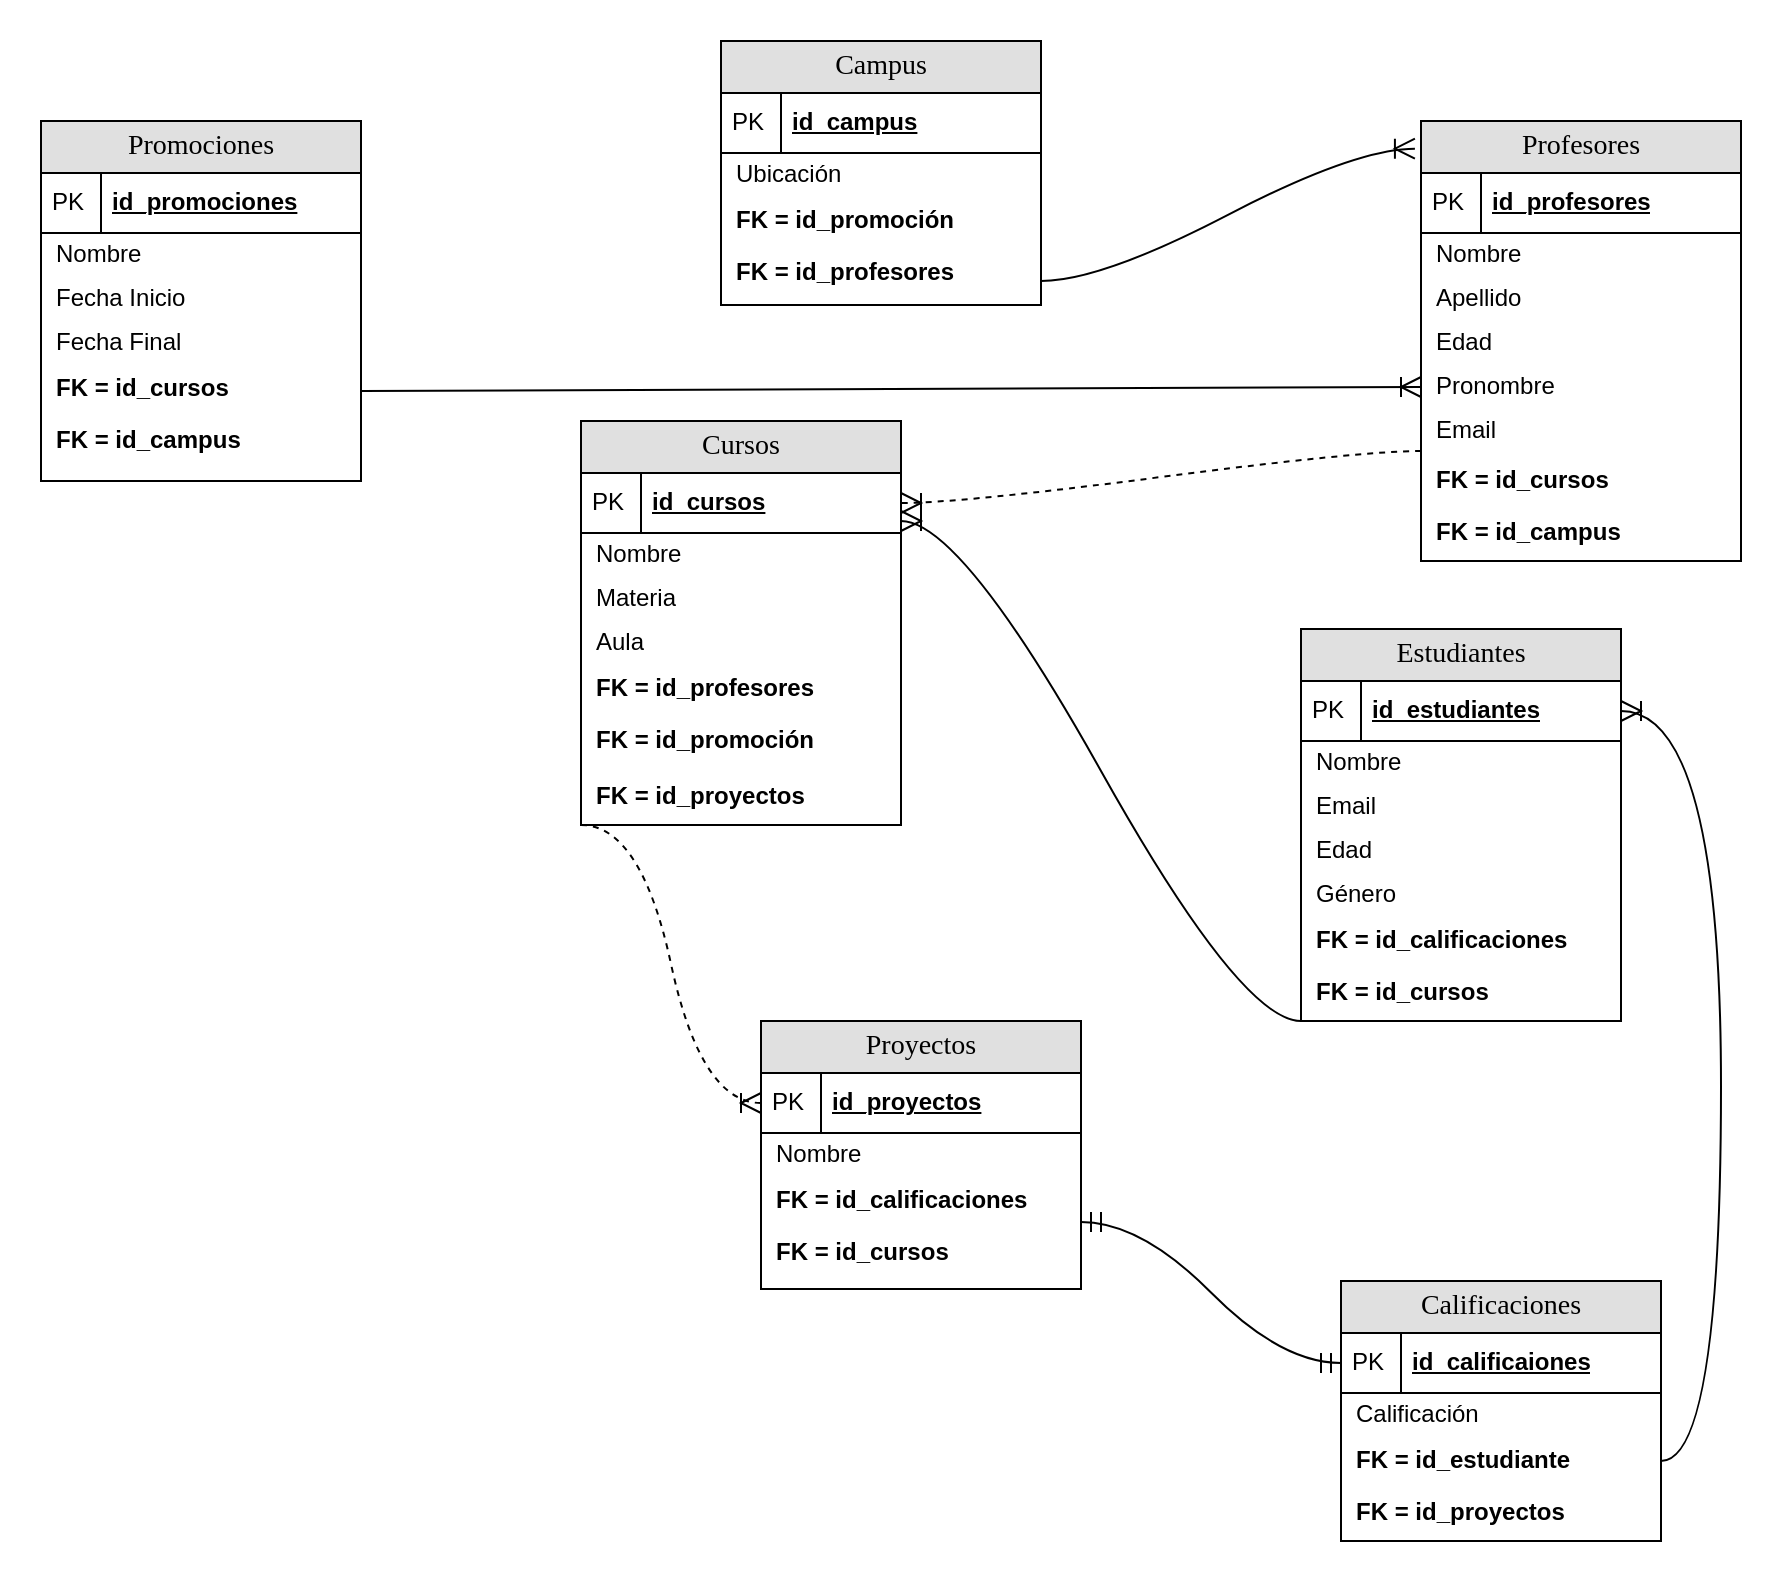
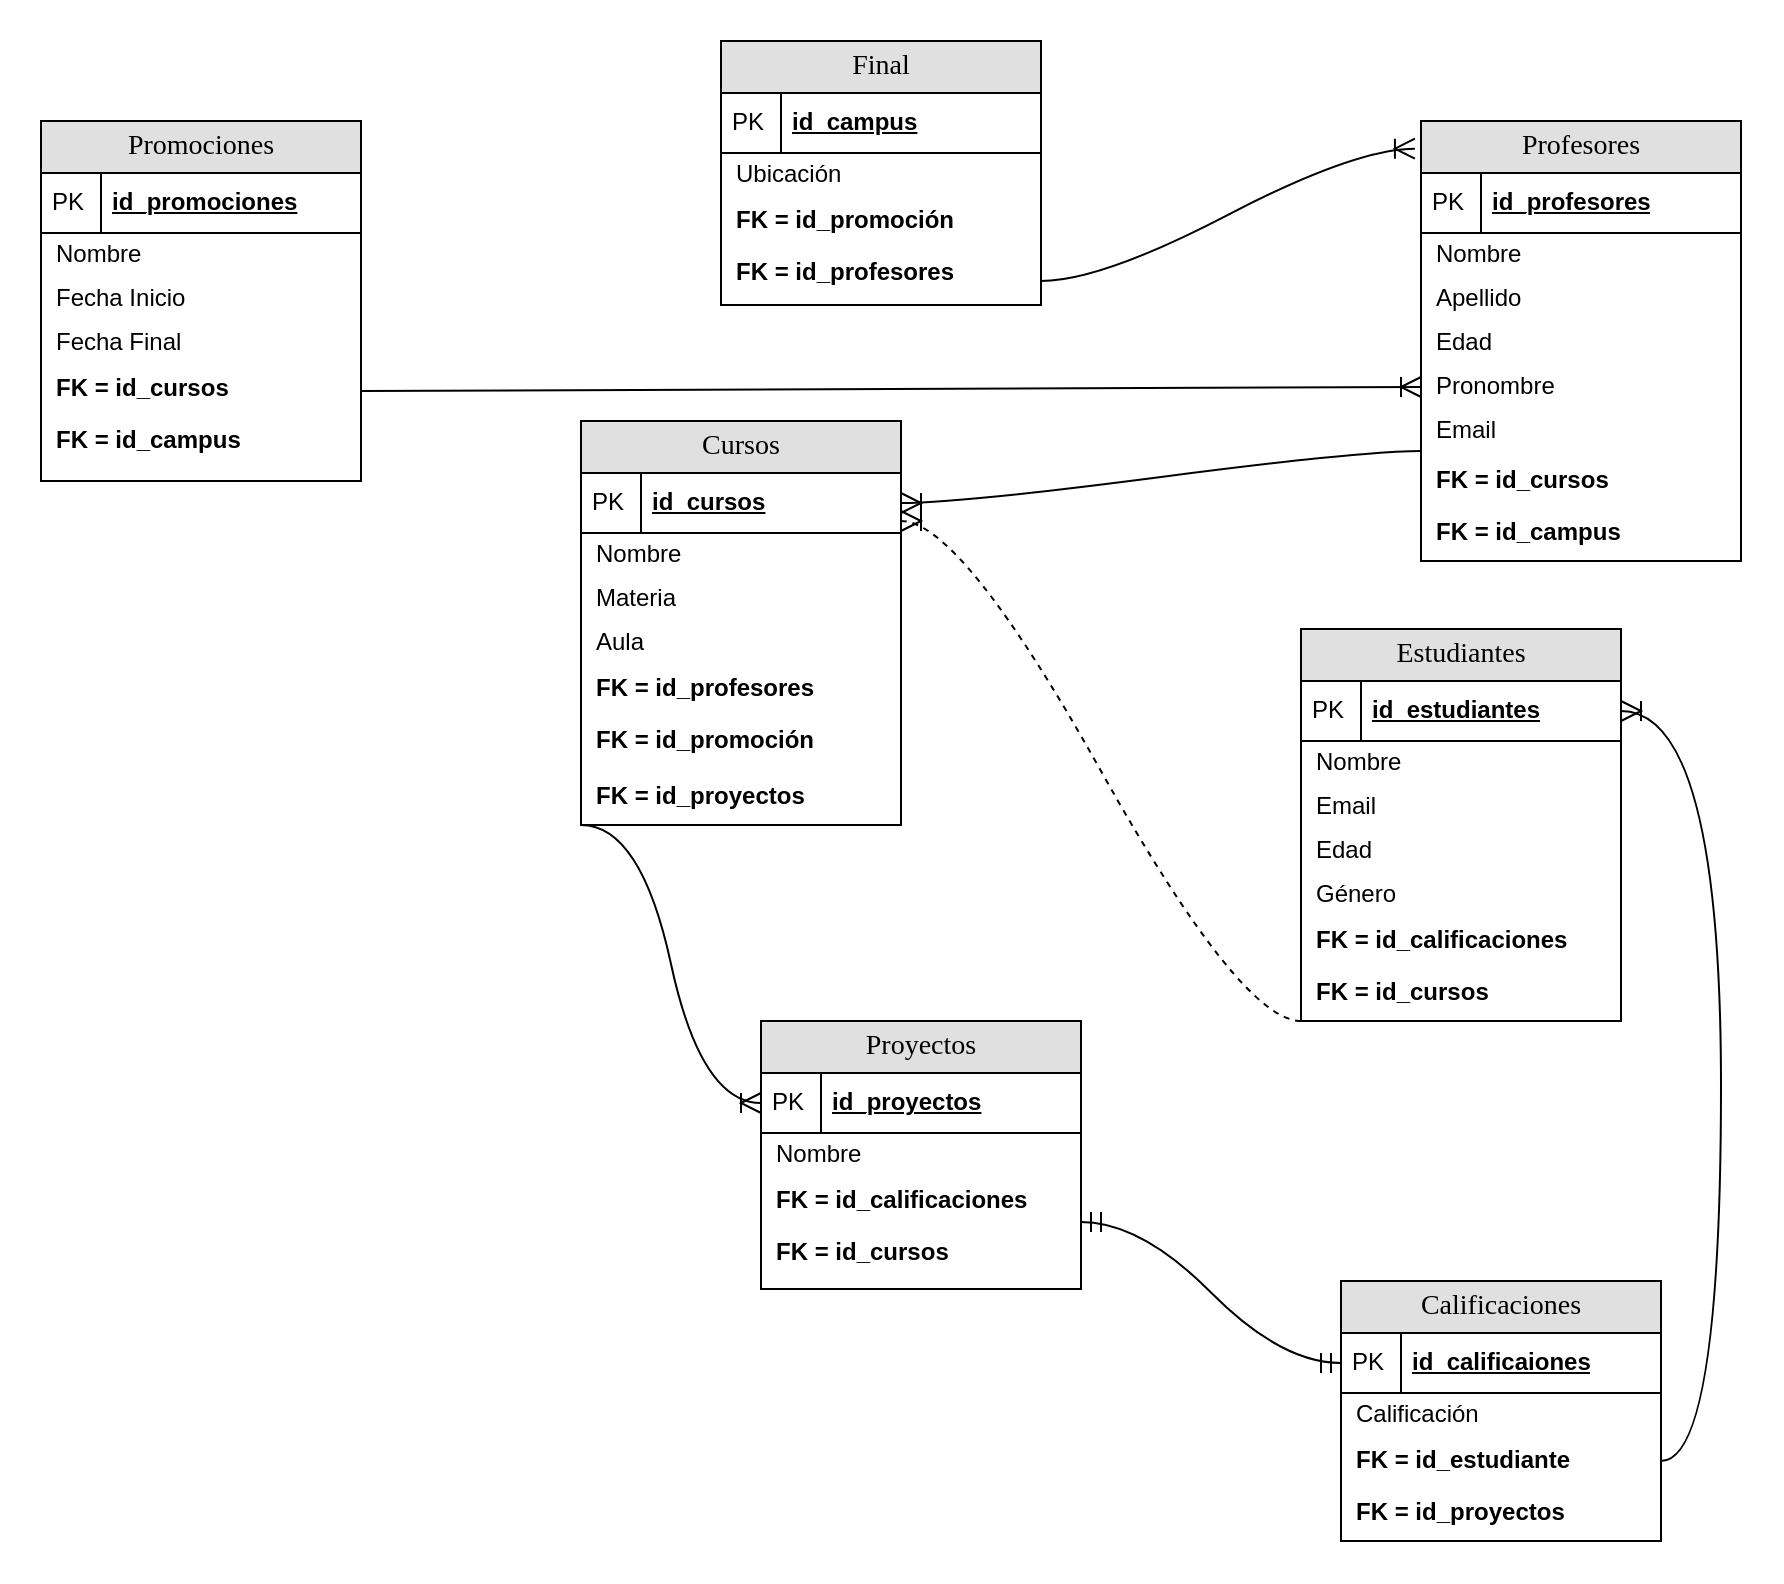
(882, 67) -> (882, 67)
(1161, 477) -> (1161, 477)
(1101, 771) -> (1101, 771)
(672, 968) -> (672, 968)
